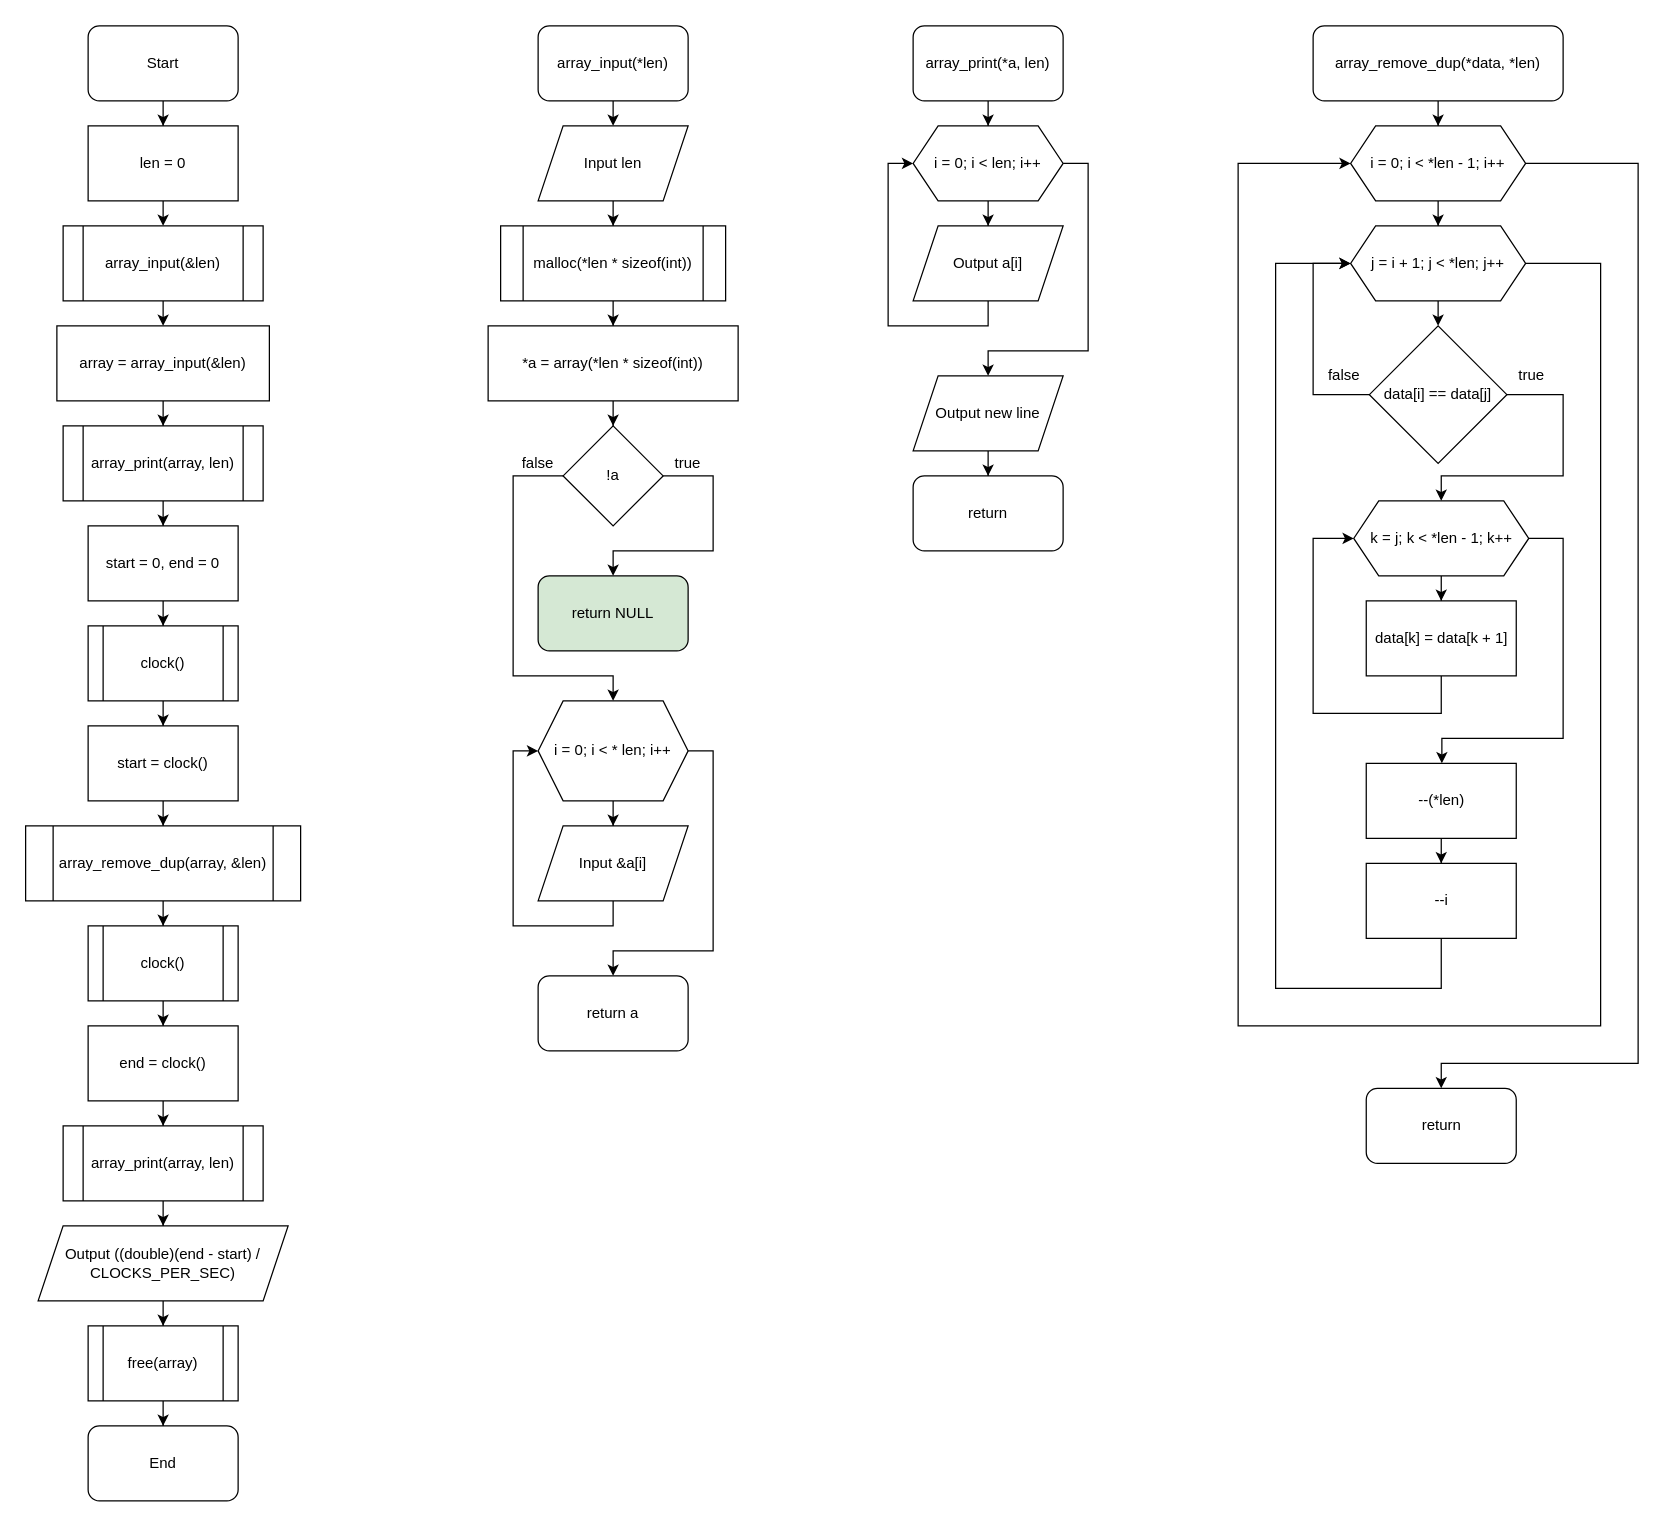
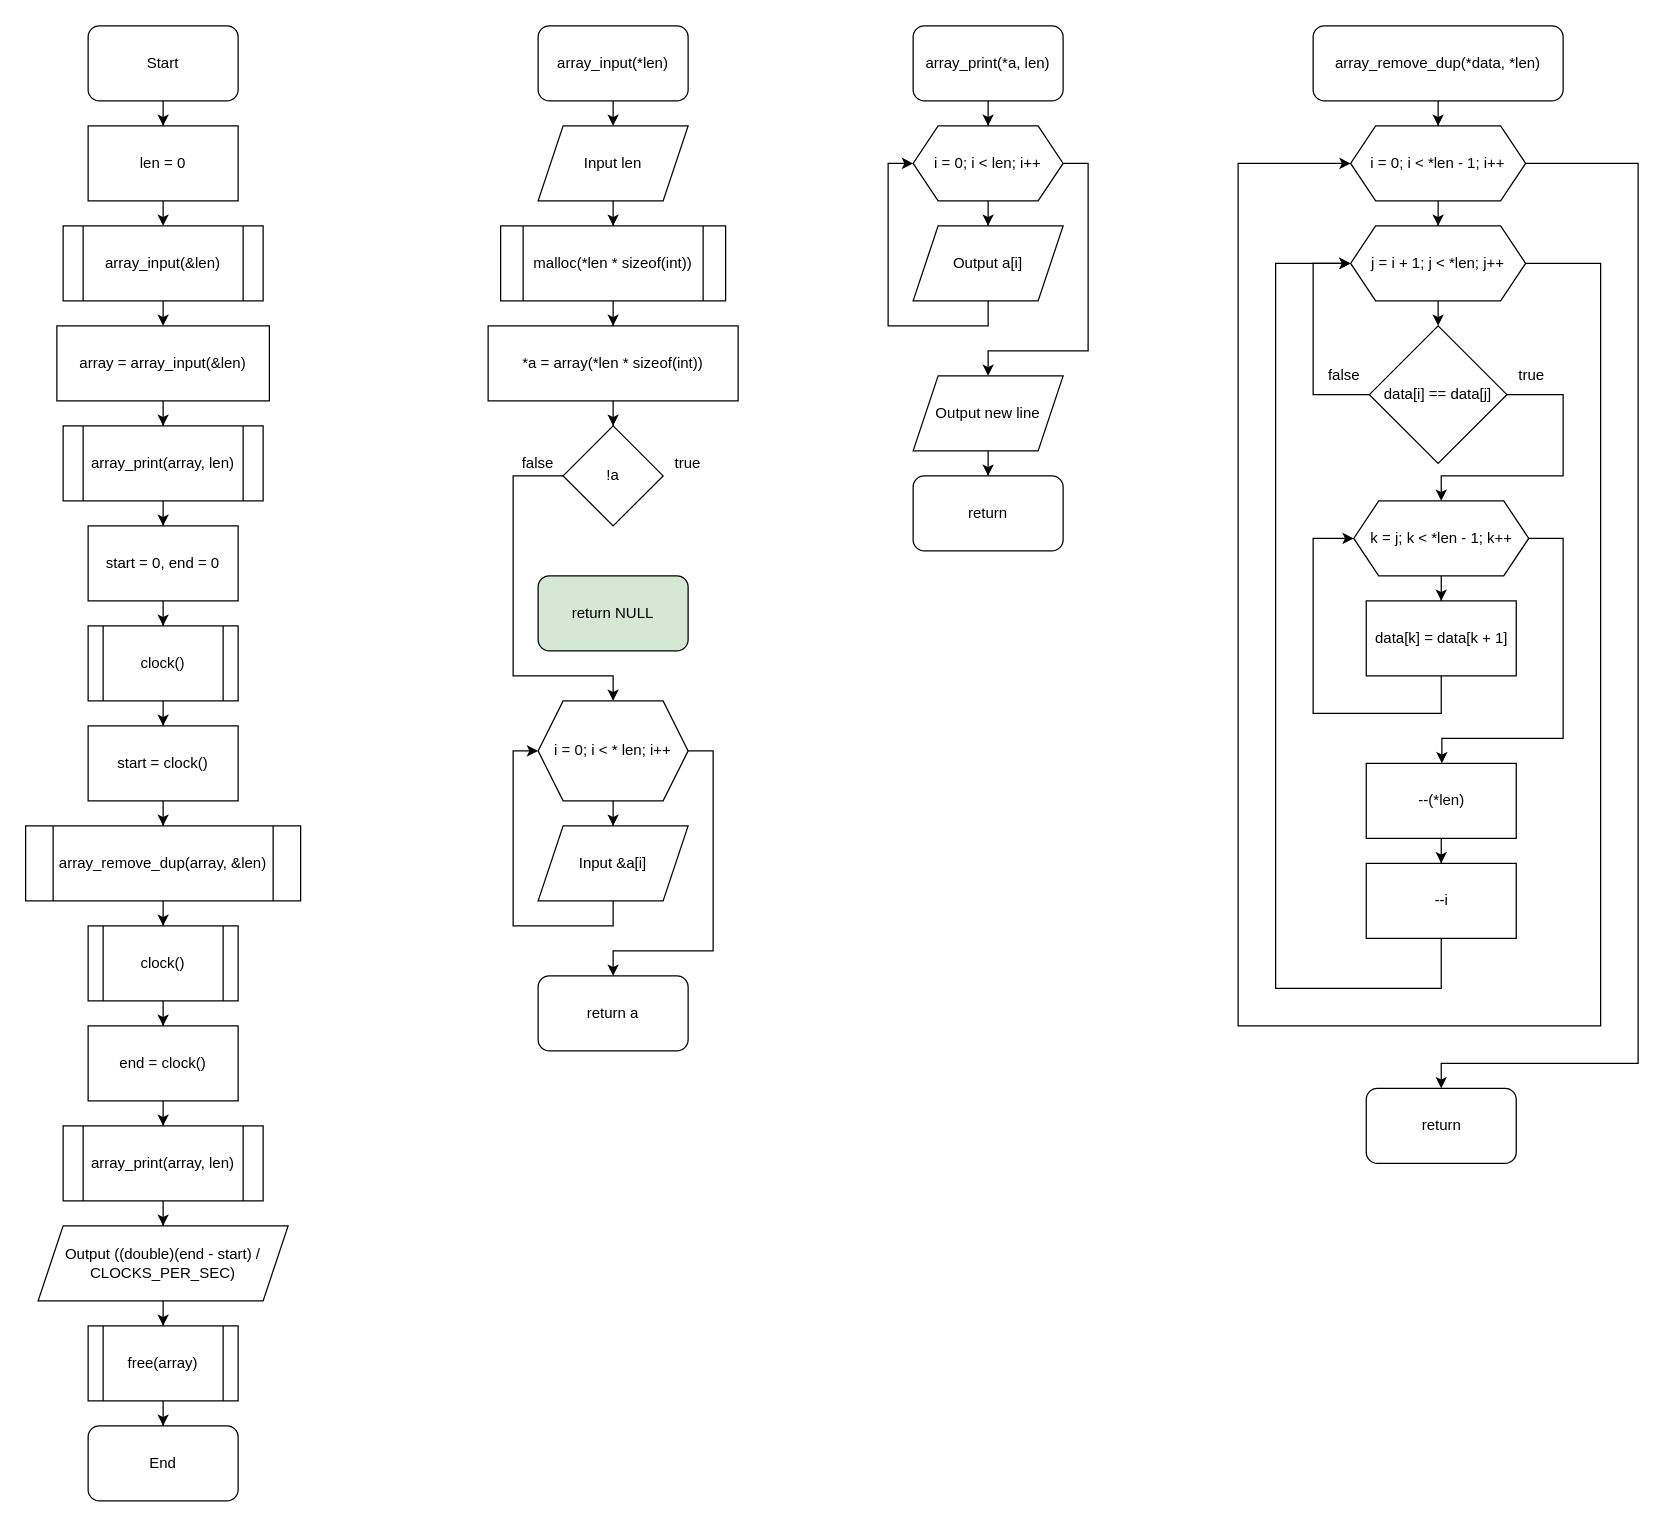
(713, 547) -> none
